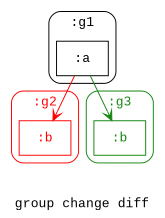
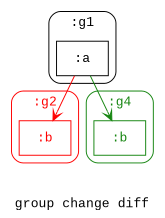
(120, 102) -> (120, 102)
